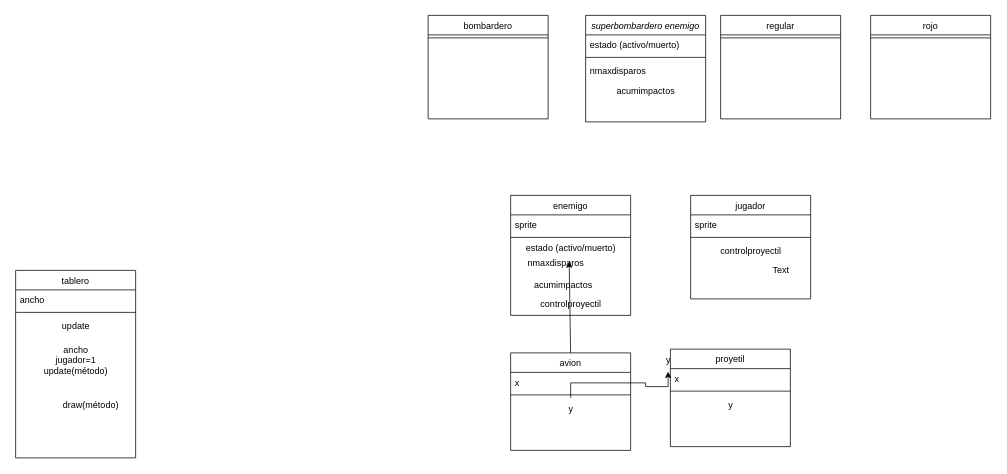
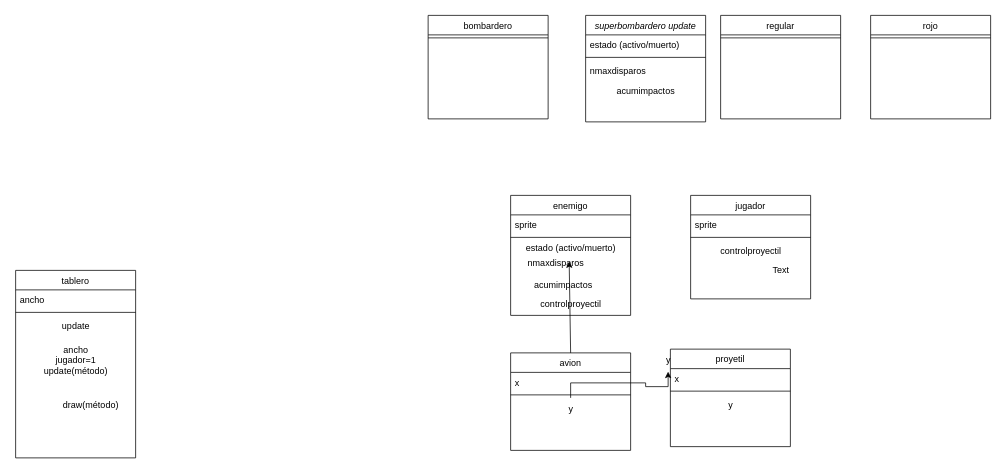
(645, 26) -> (645, 26)
